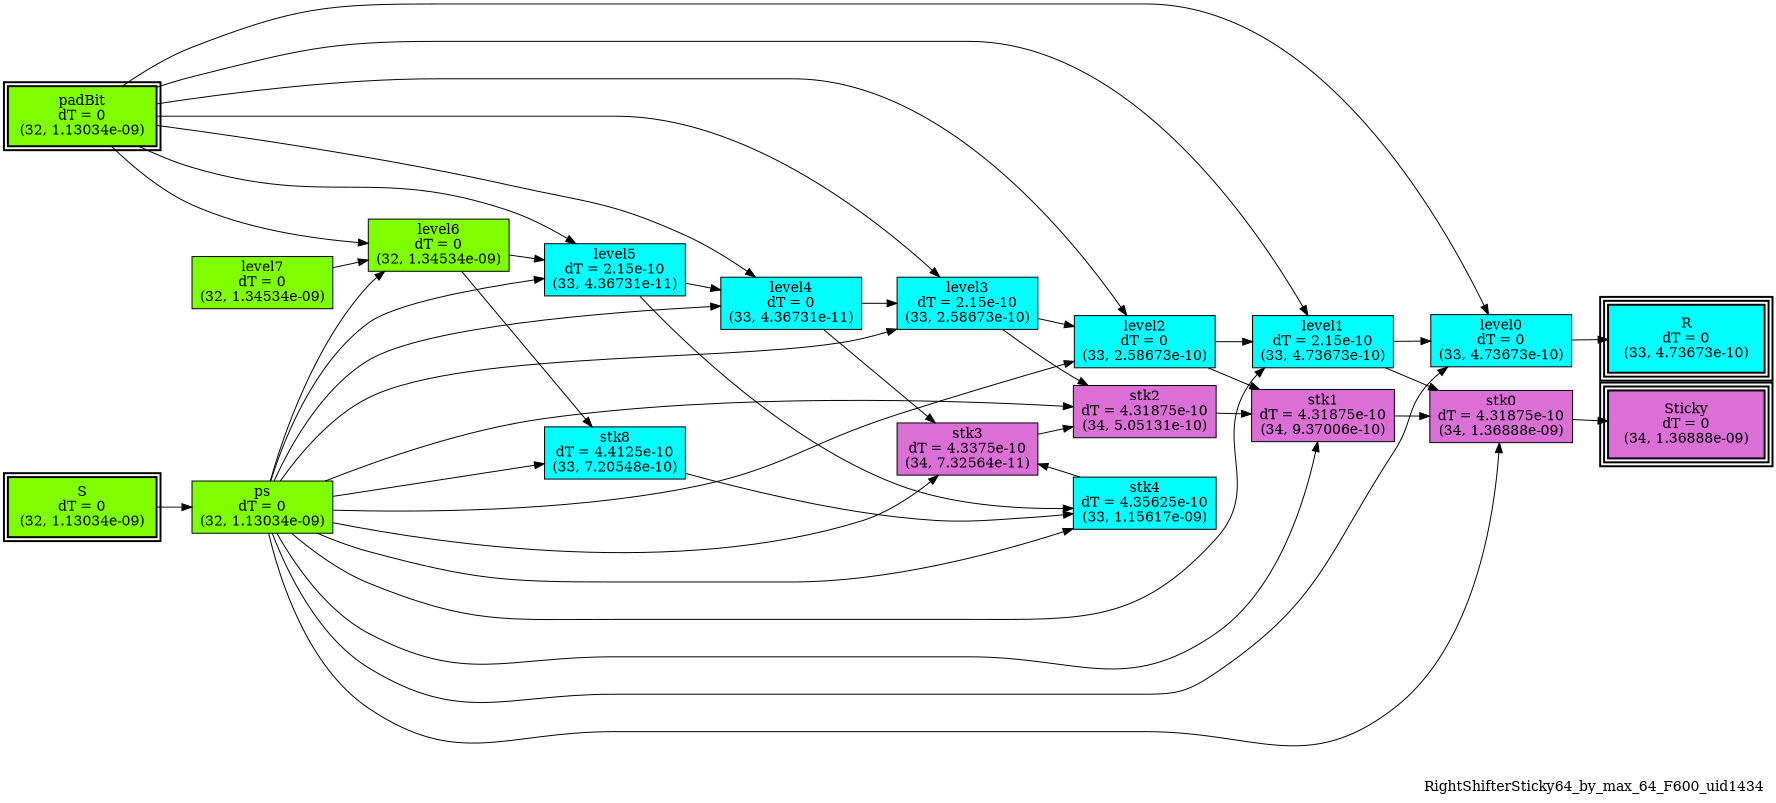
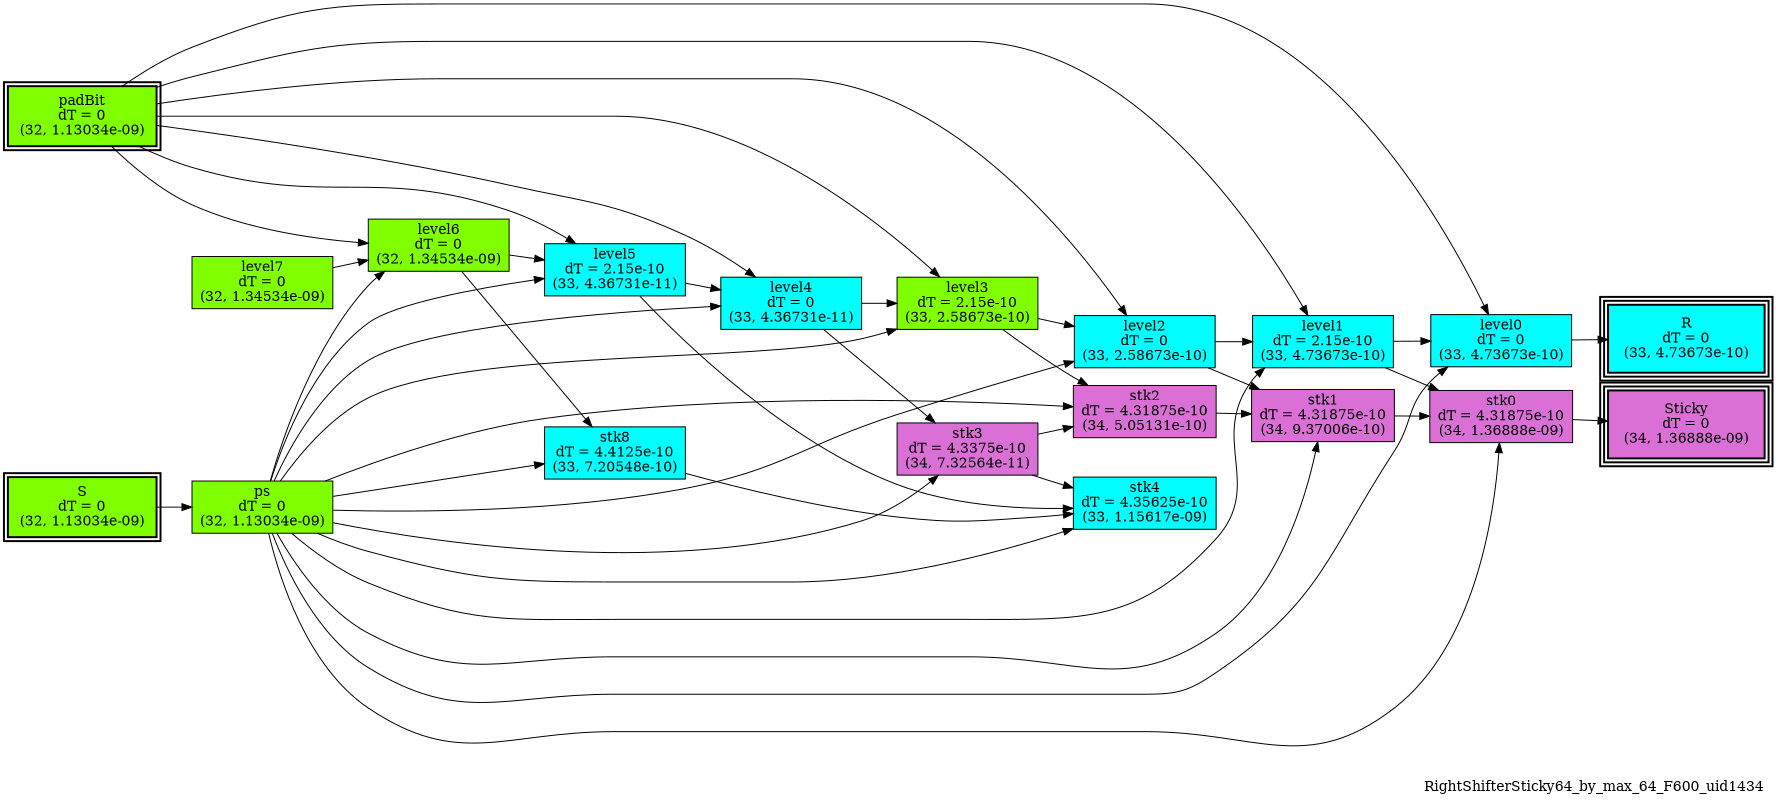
(967, 303) -> (967, 303)
(1064, 472) -> (1048, 480)
